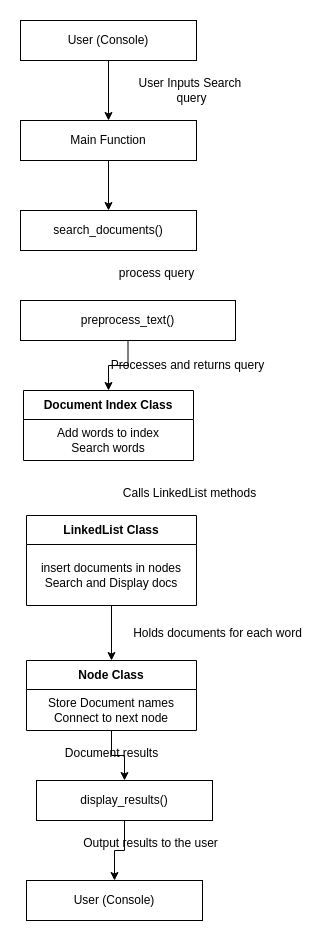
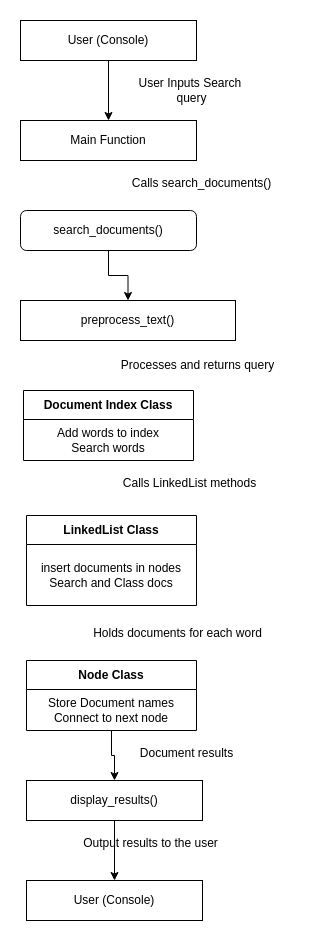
(109, 182) -> none
none -> (202, 184)
(109, 231) -> (109, 231)
(157, 274) -> none
none -> (115, 276)
(122, 366) -> none
(188, 366) -> (198, 366)
(190, 494) -> (190, 484)
(112, 576) -> (112, 576)
(112, 630) -> none
(218, 634) -> (178, 634)
(112, 754) -> (187, 754)
(125, 801) -> (115, 801)
